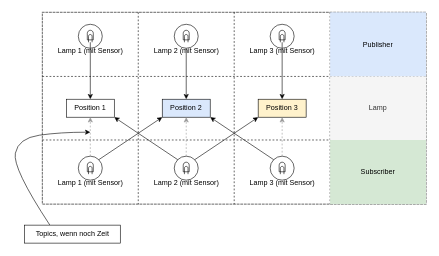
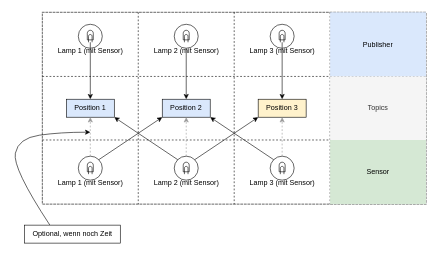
(90, 108) -> (90, 108)
(378, 108) -> (378, 108)
(378, 173) -> (378, 173)
(73, 234) -> (73, 234)
